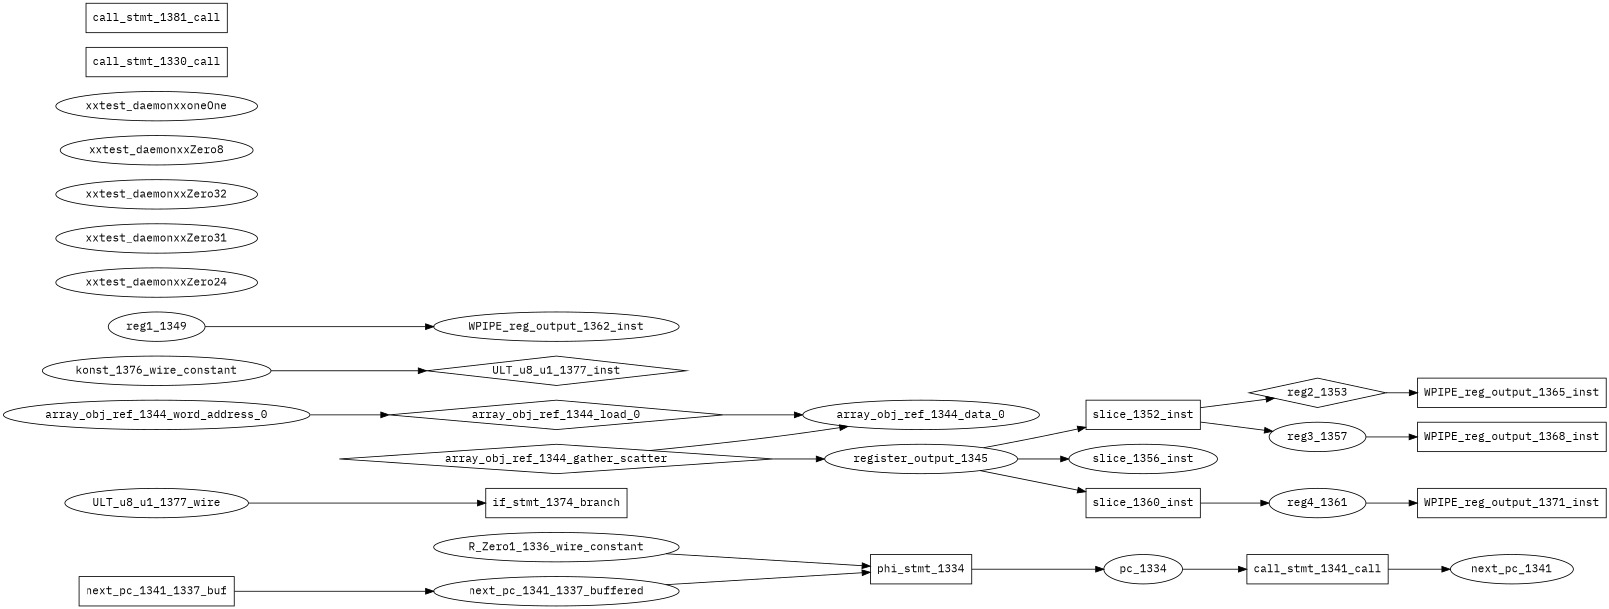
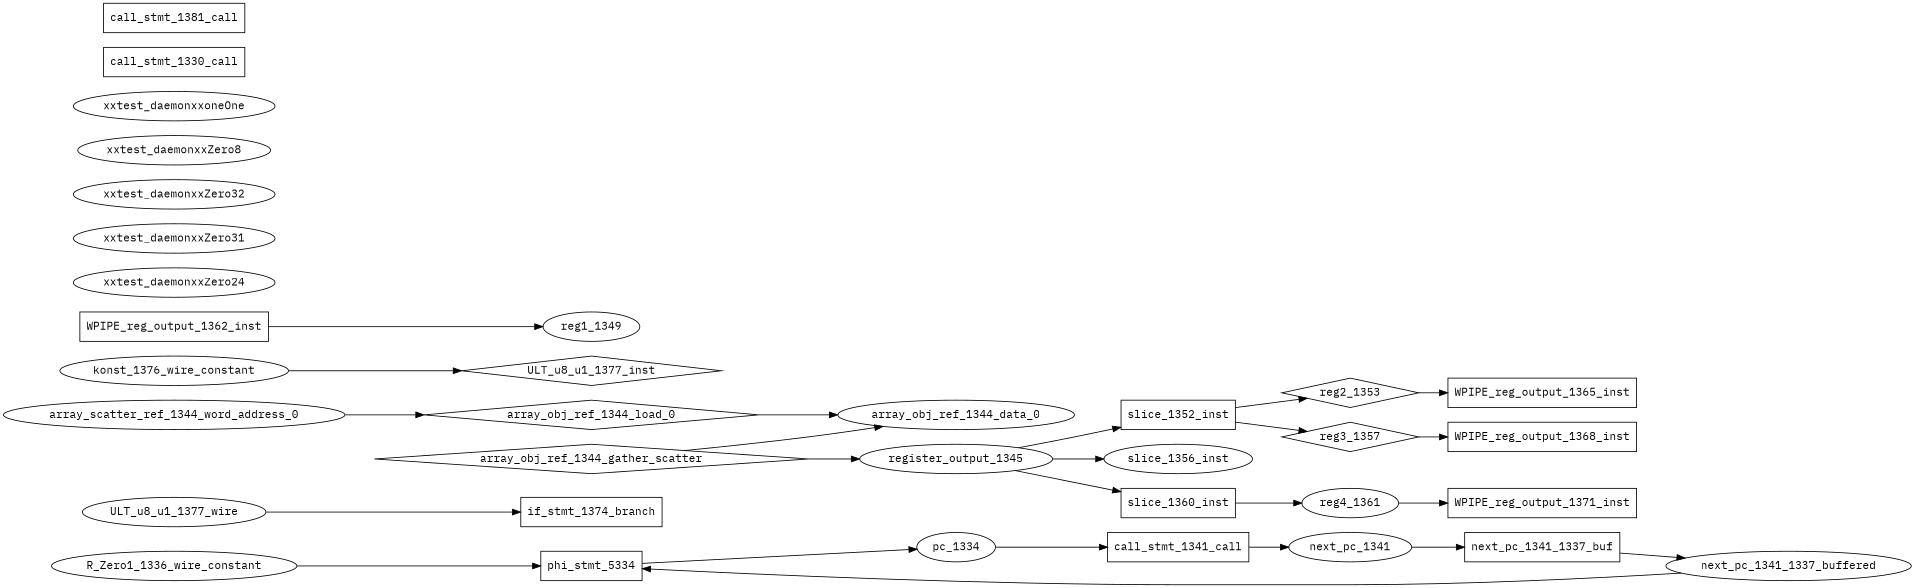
(315, 327) -> (402, 327)
(556, 327) -> (174, 327)
(157, 415) -> (174, 415)
(1318, 437) -> (1350, 437)
none -> (1434, 547)
(921, 569) -> (591, 566)
